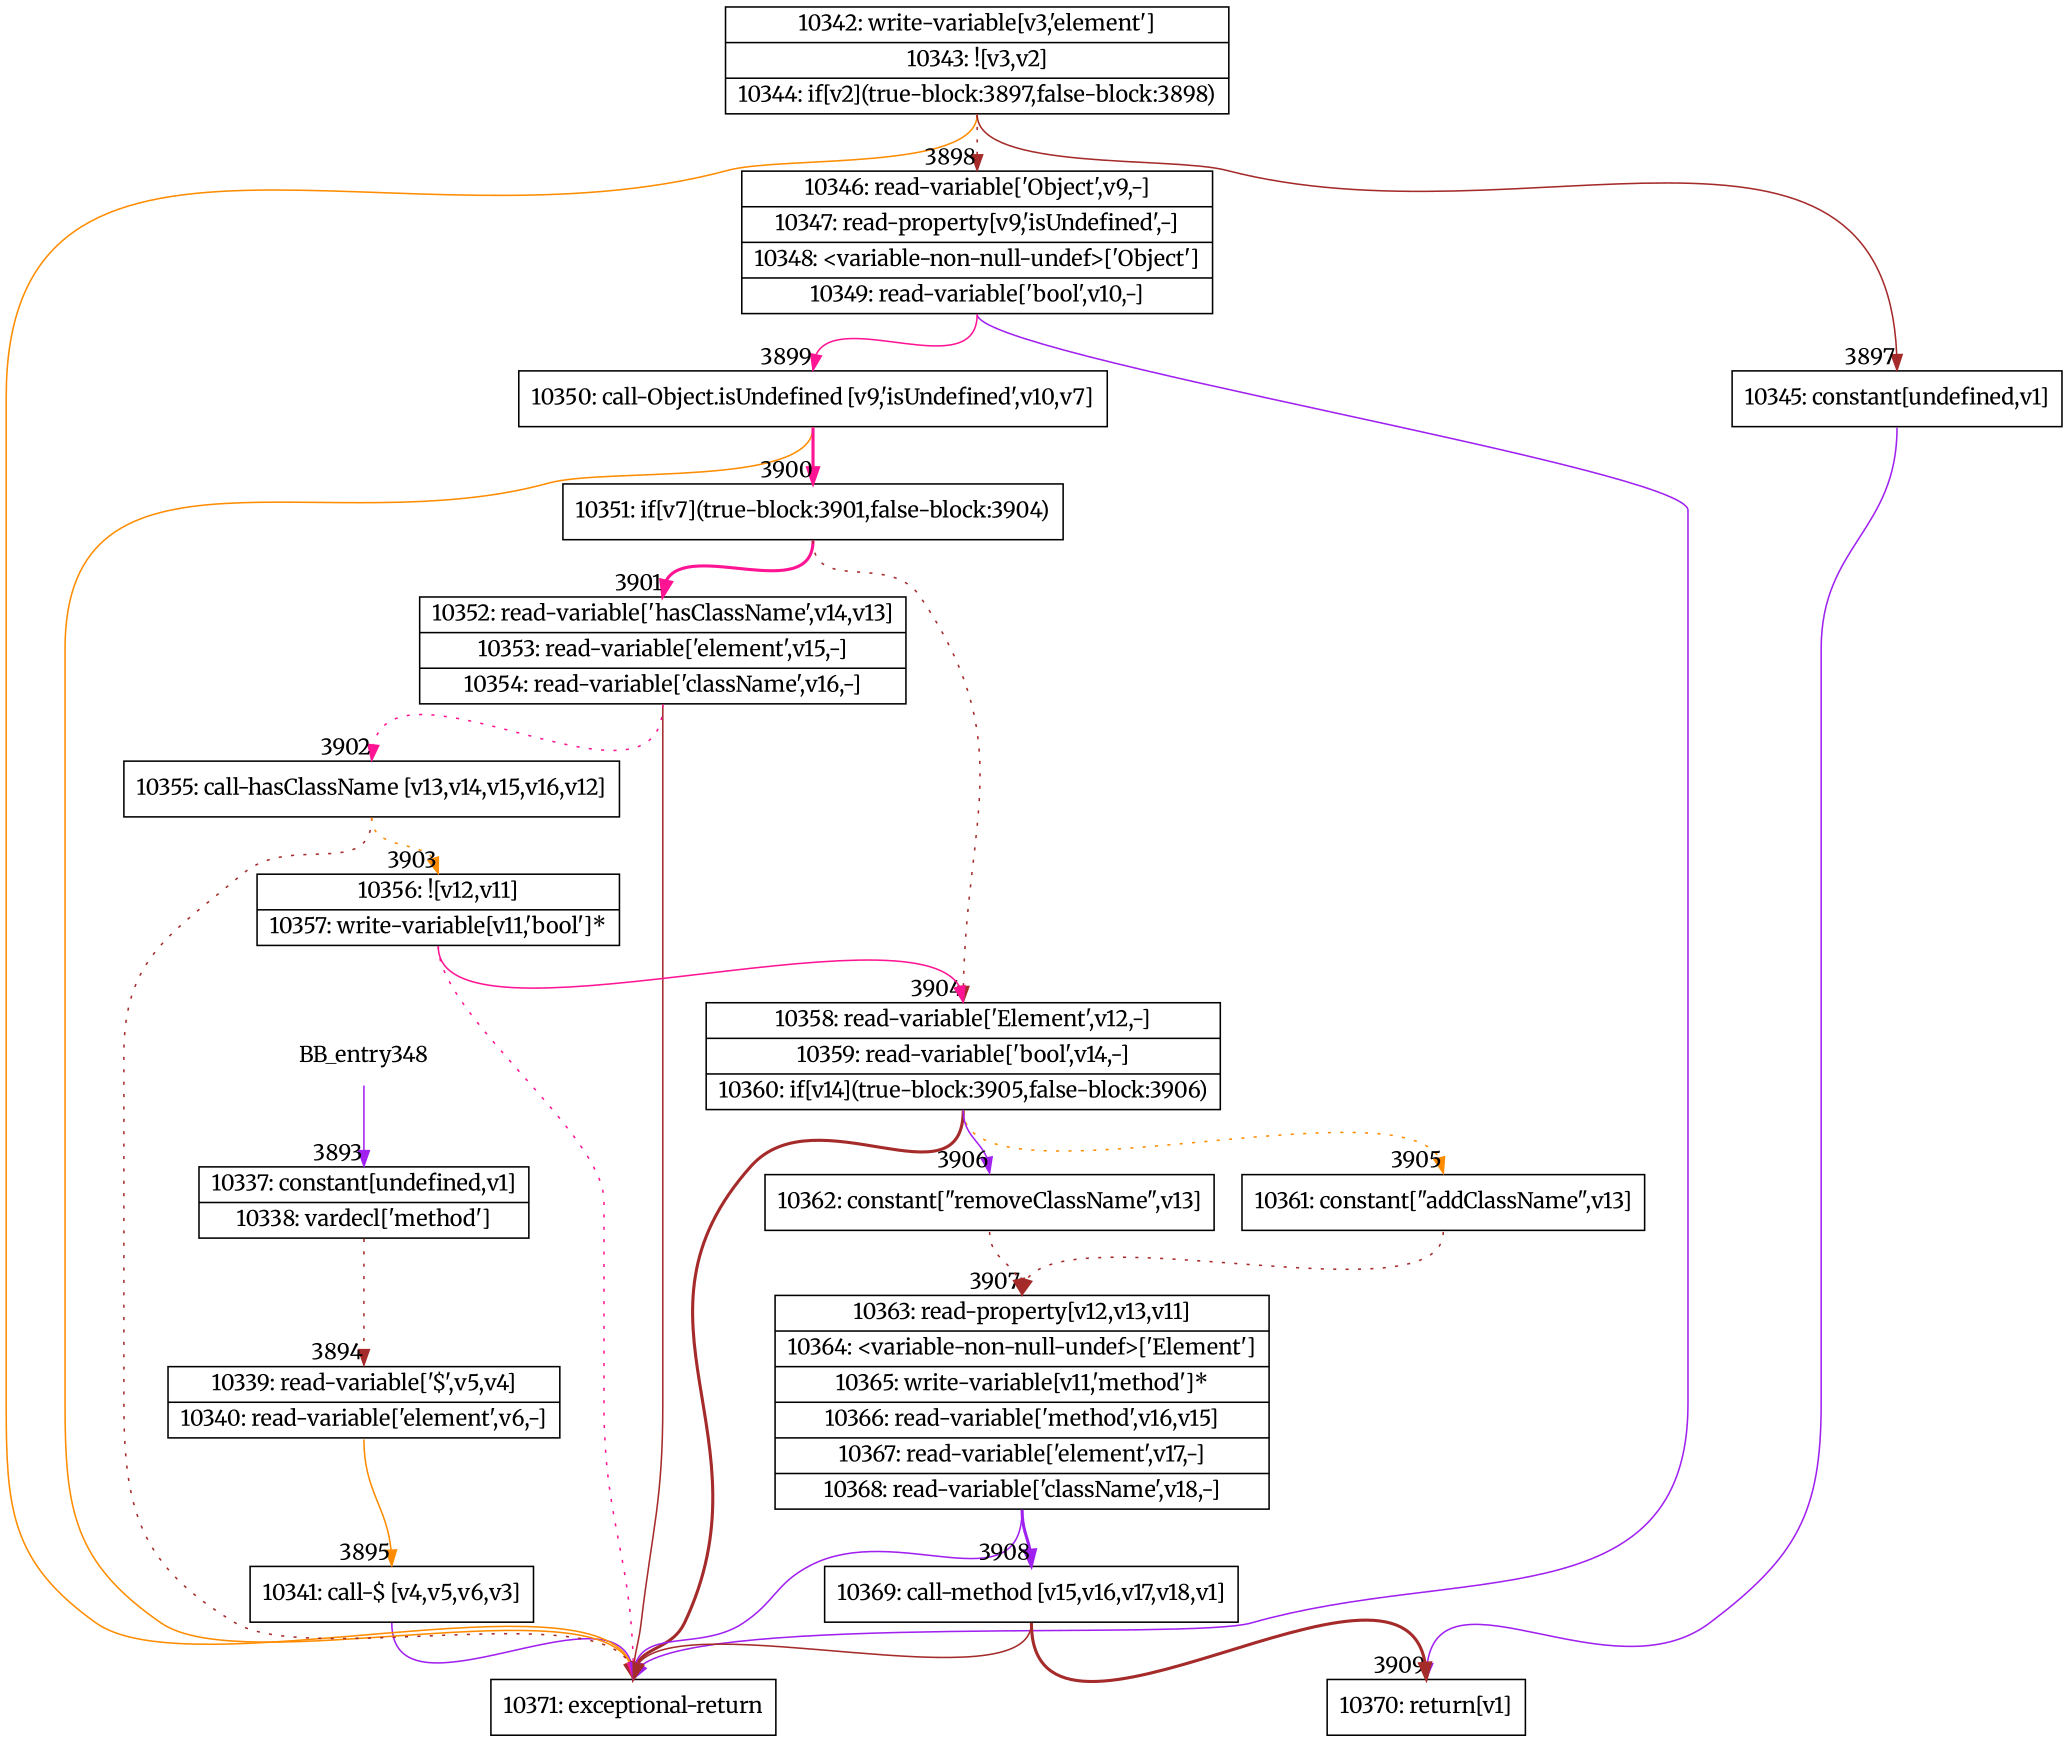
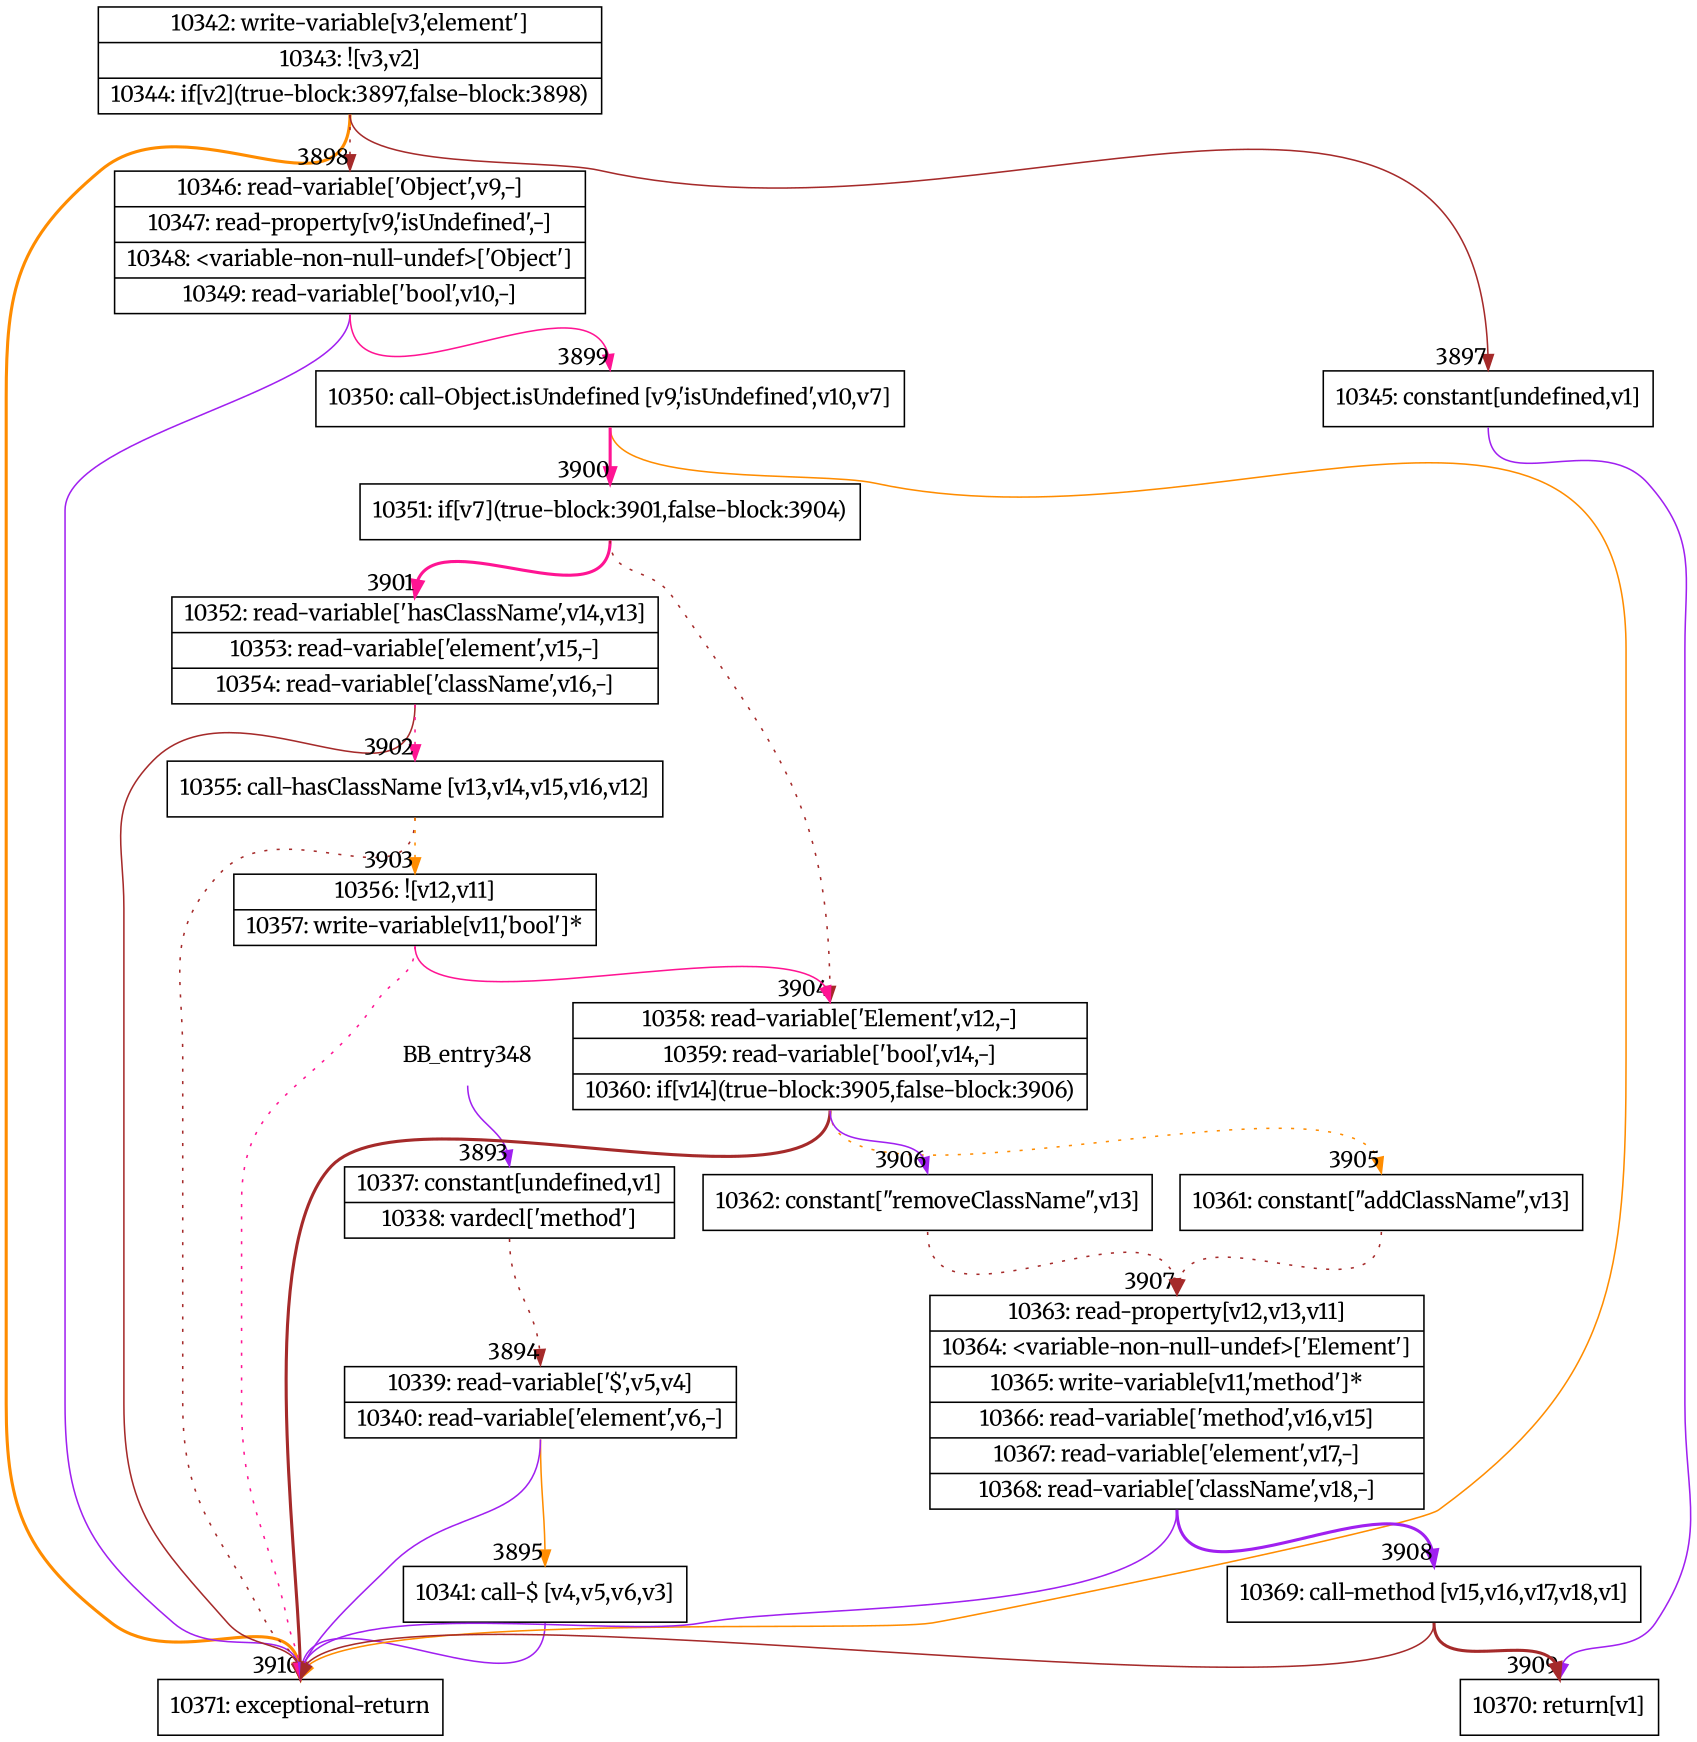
(6, 743) -> (6, 858)
none -> (421, 1542)
